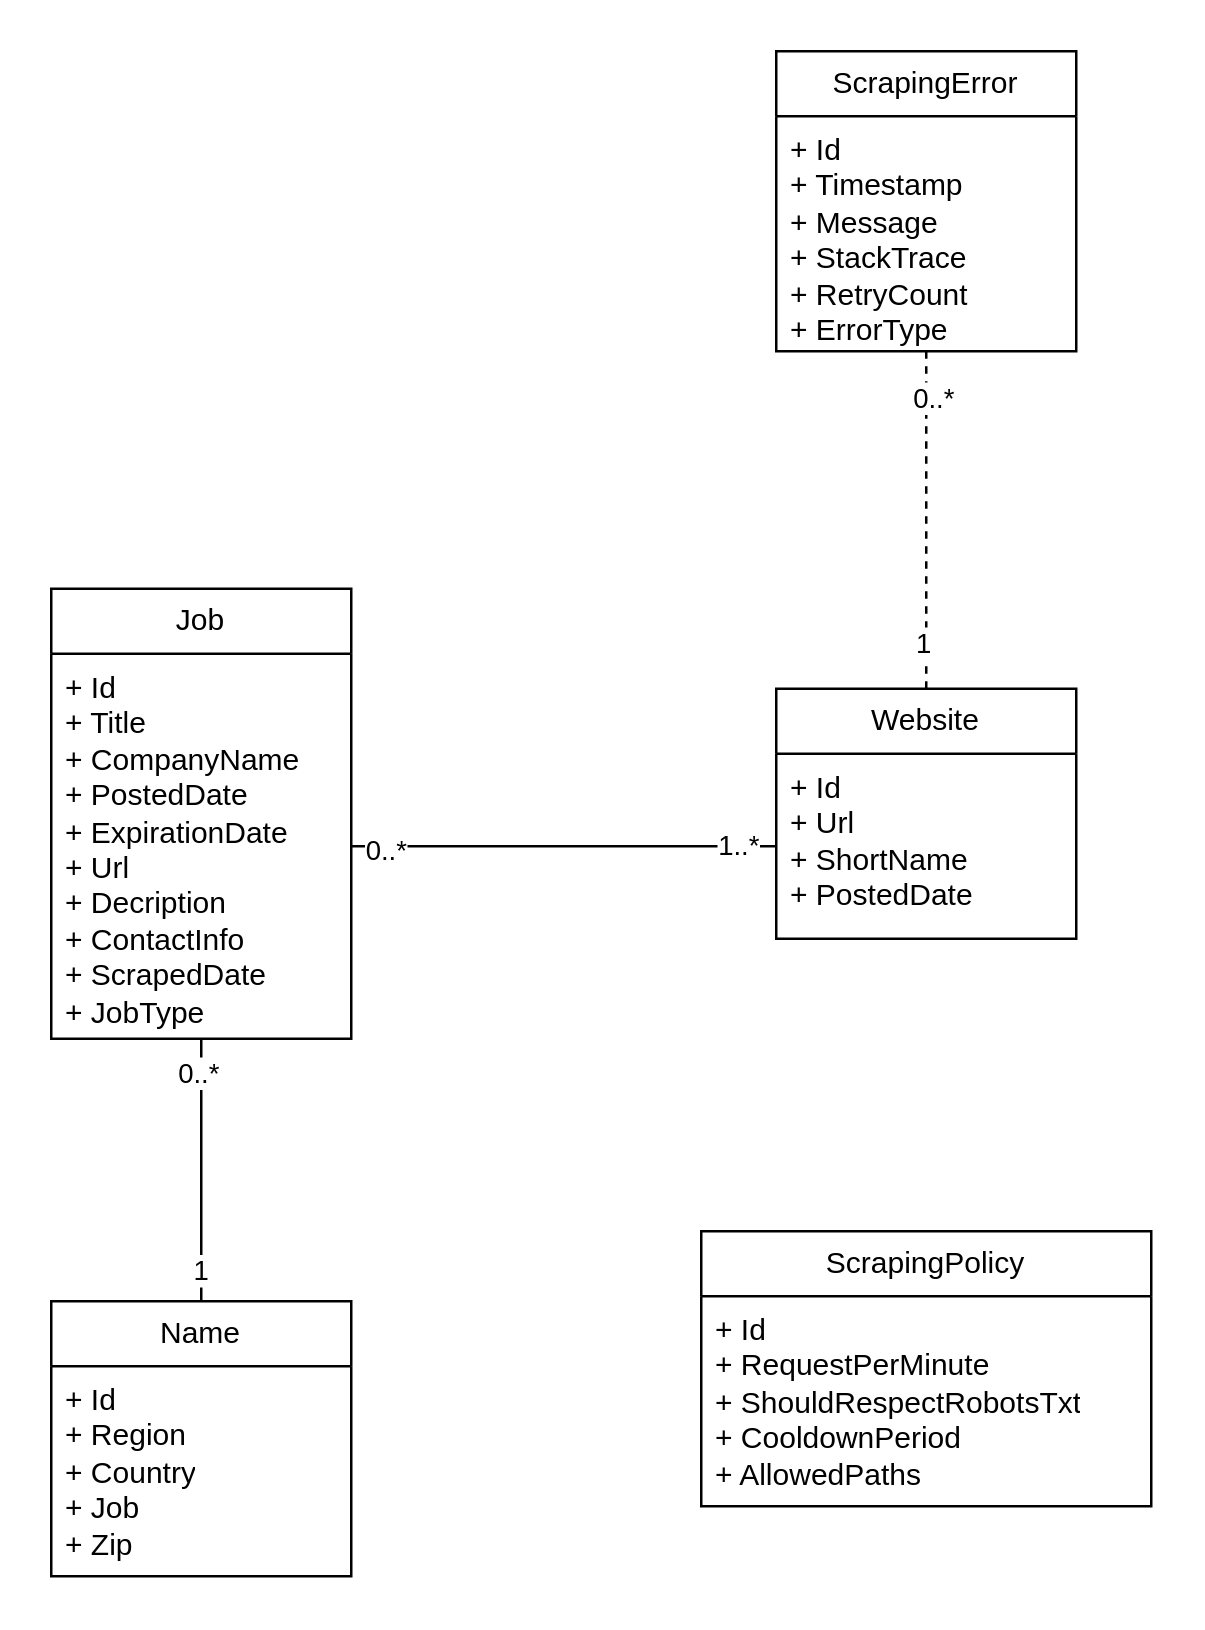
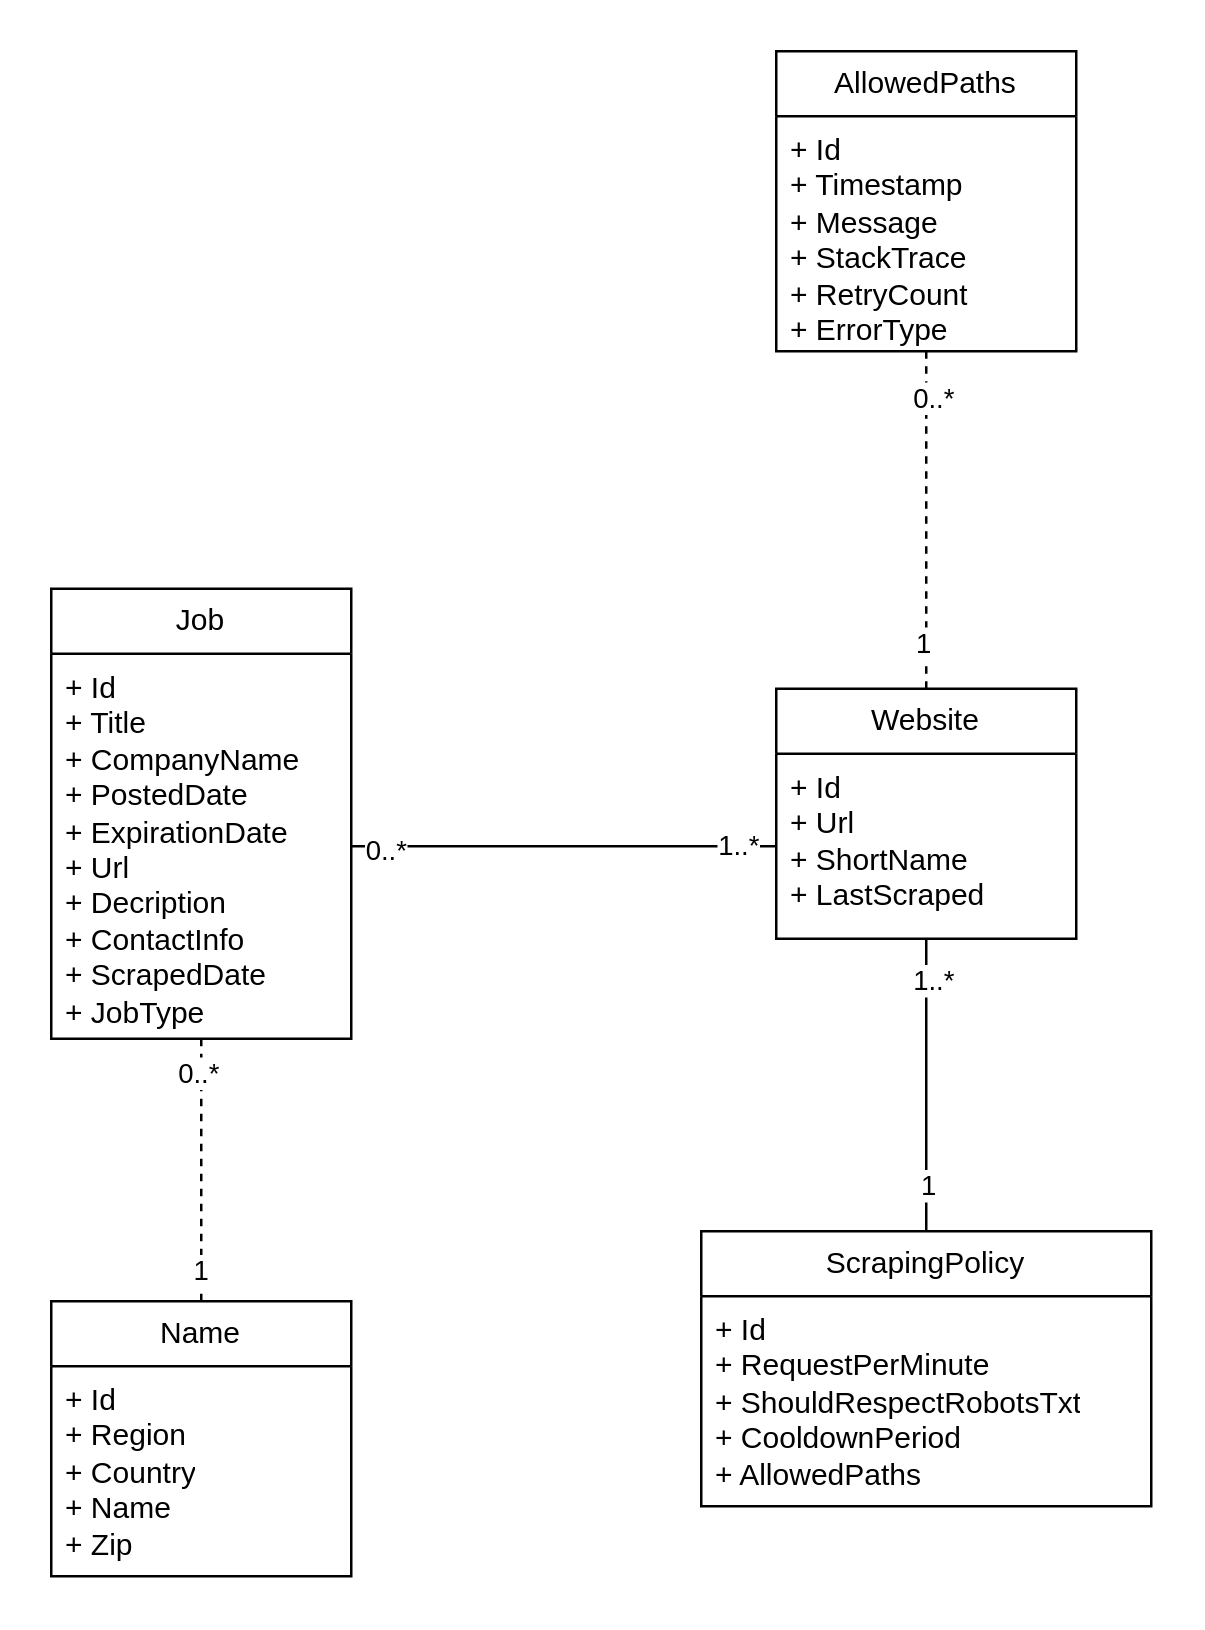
(926, 84) -> (926, 84)
(888, 843) -> (897, 843)
none -> (926, 1107)
(201, 1170) -> (201, 1170)
(138, 1474) -> (138, 1474)
